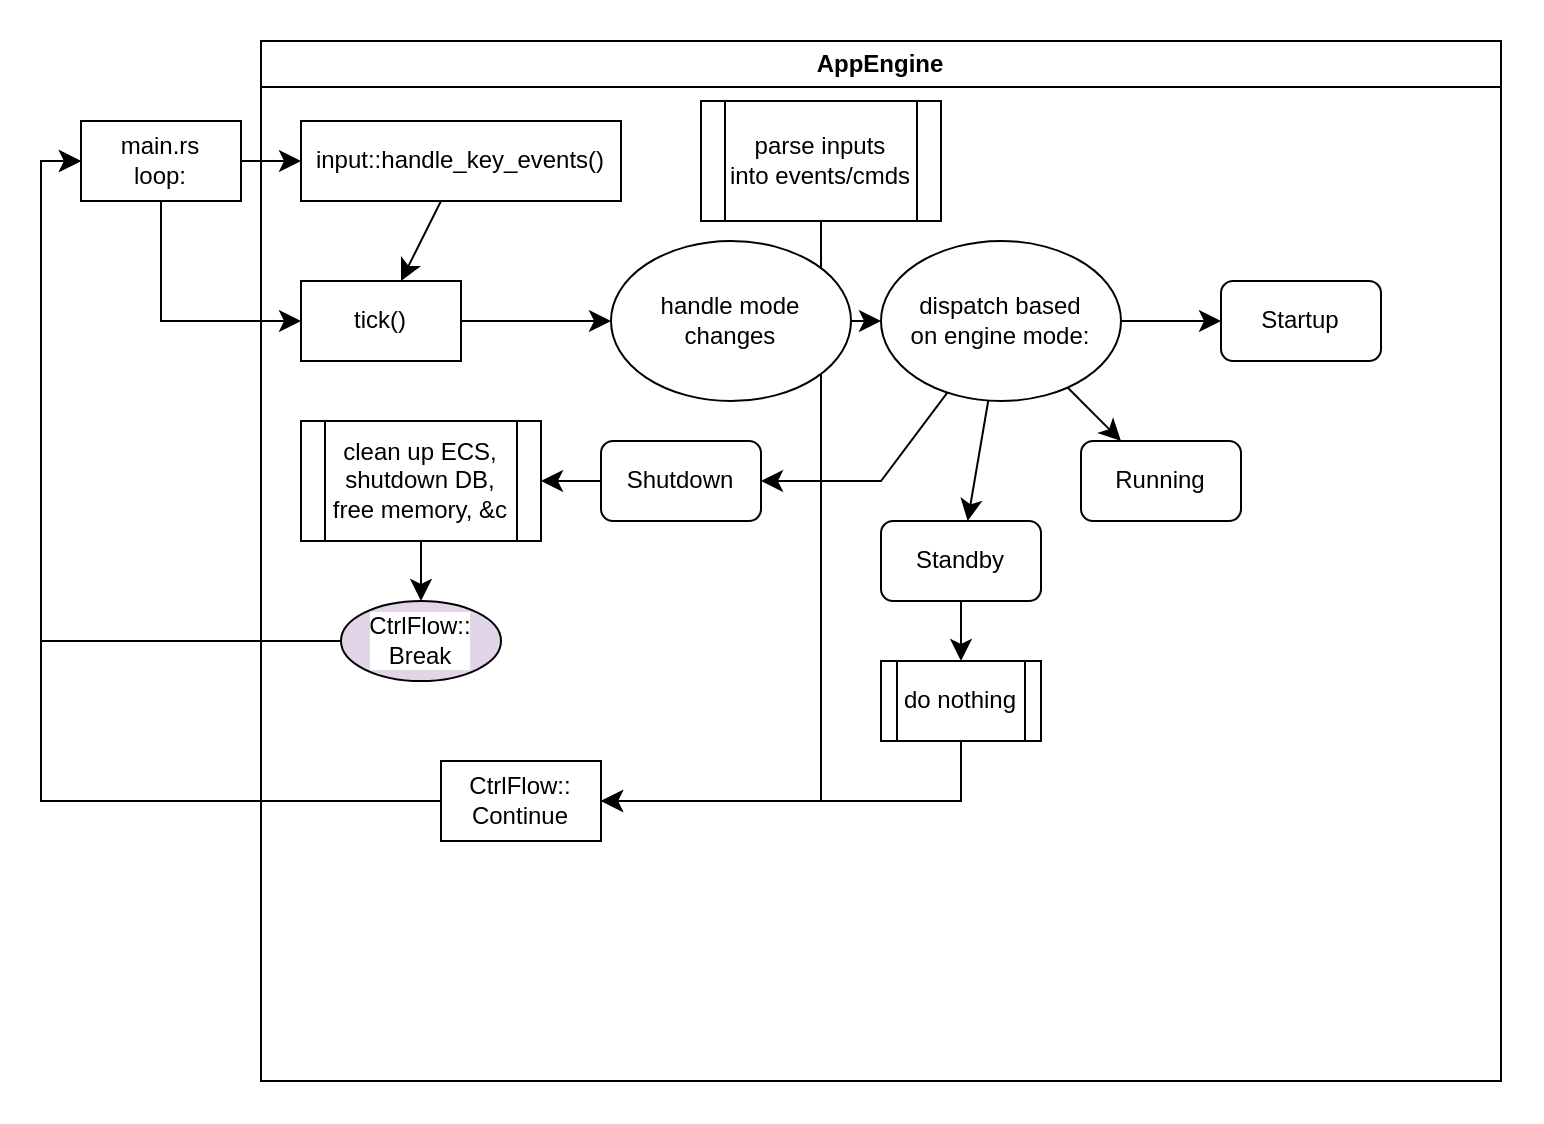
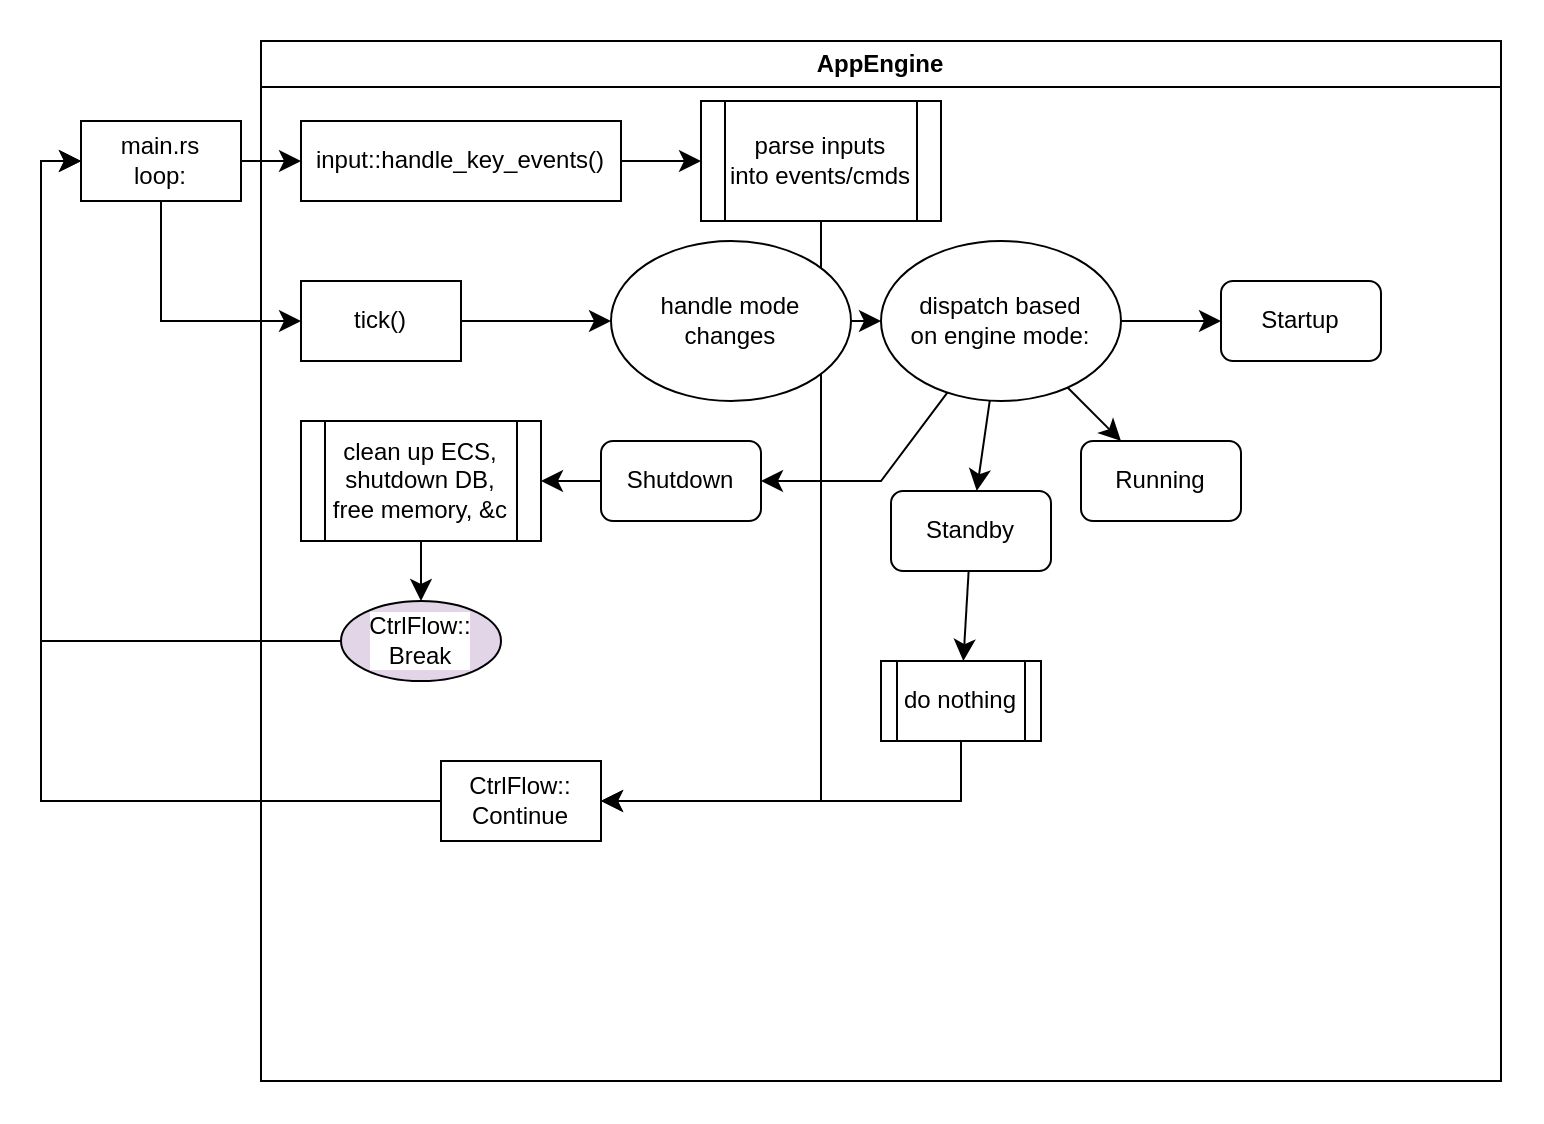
(424, 234) -> (654, 161)
(961, 561) -> (971, 531)
